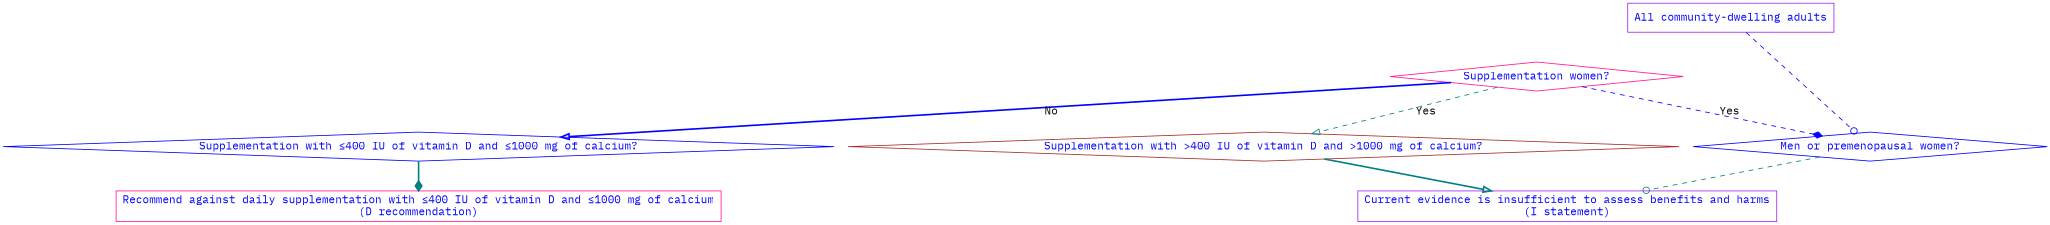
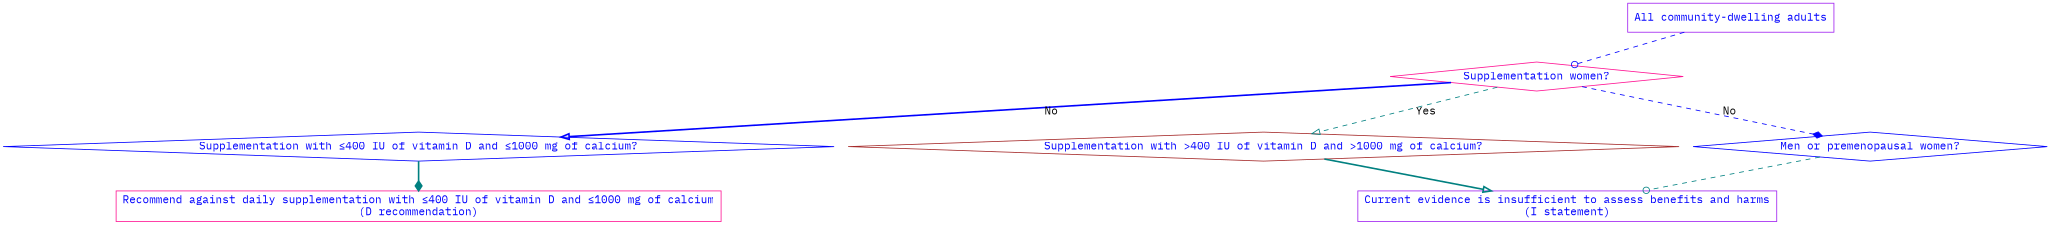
(1799, 81) -> (1631, 48)
(1730, 112) -> (1730, 112)
